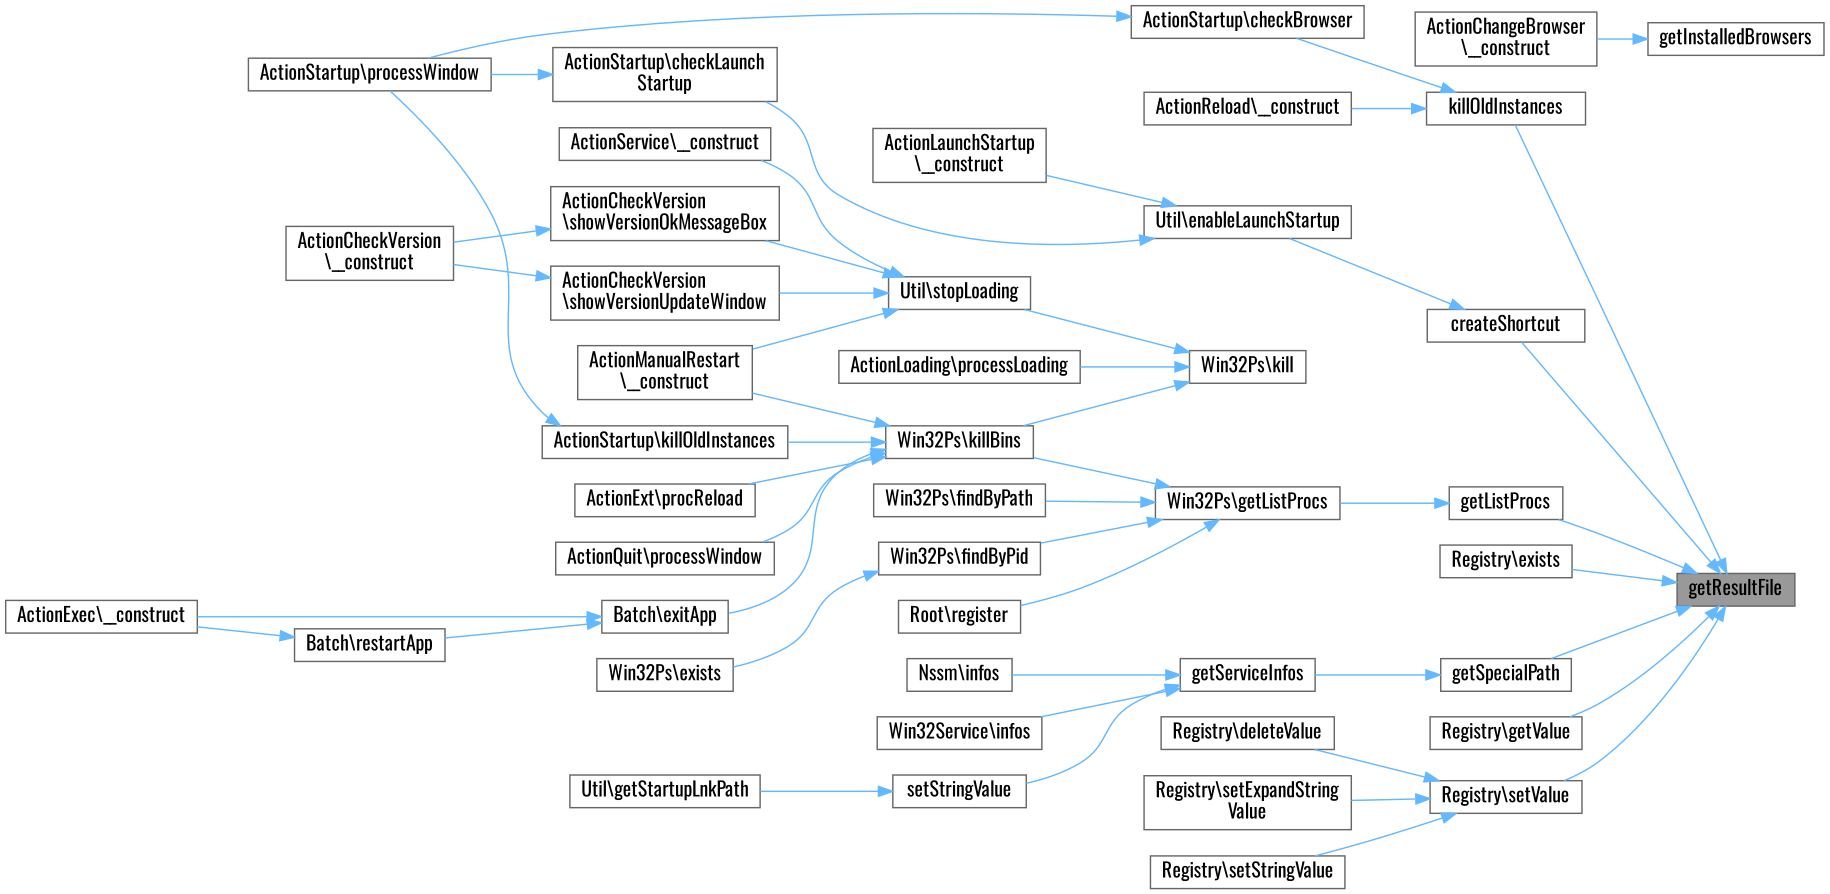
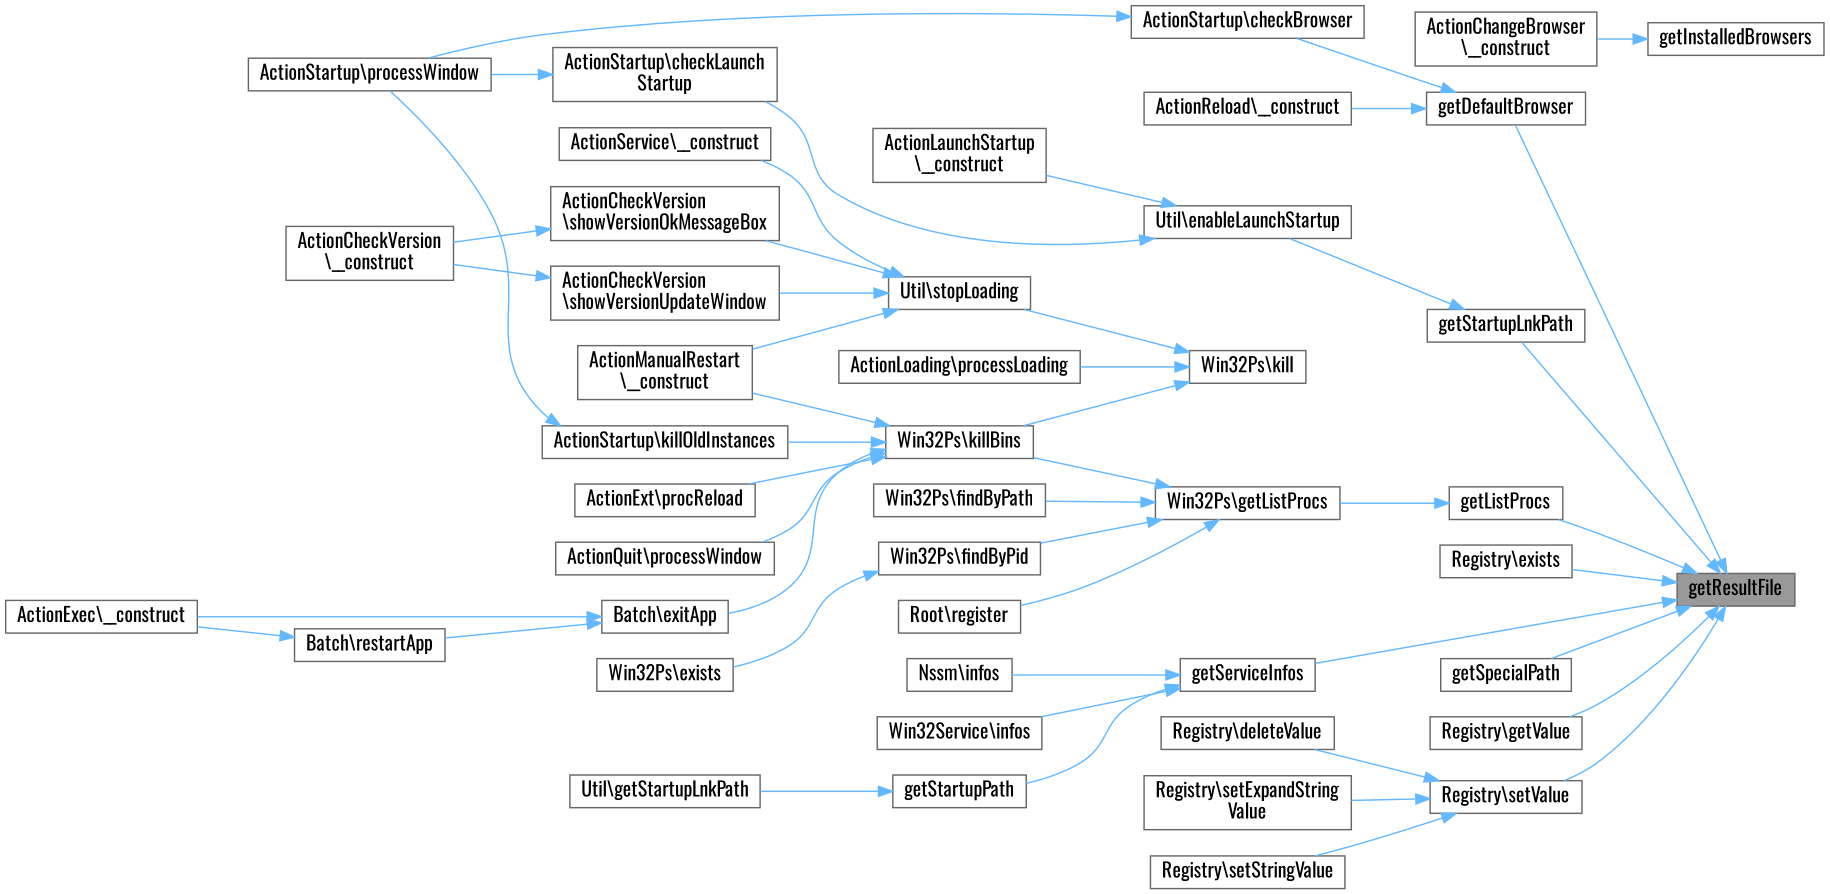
(1506, 109) -> (1506, 109)
(1506, 326) -> (1506, 326)
(1371, 675) -> (1489, 633)
(960, 791) -> (960, 791)
